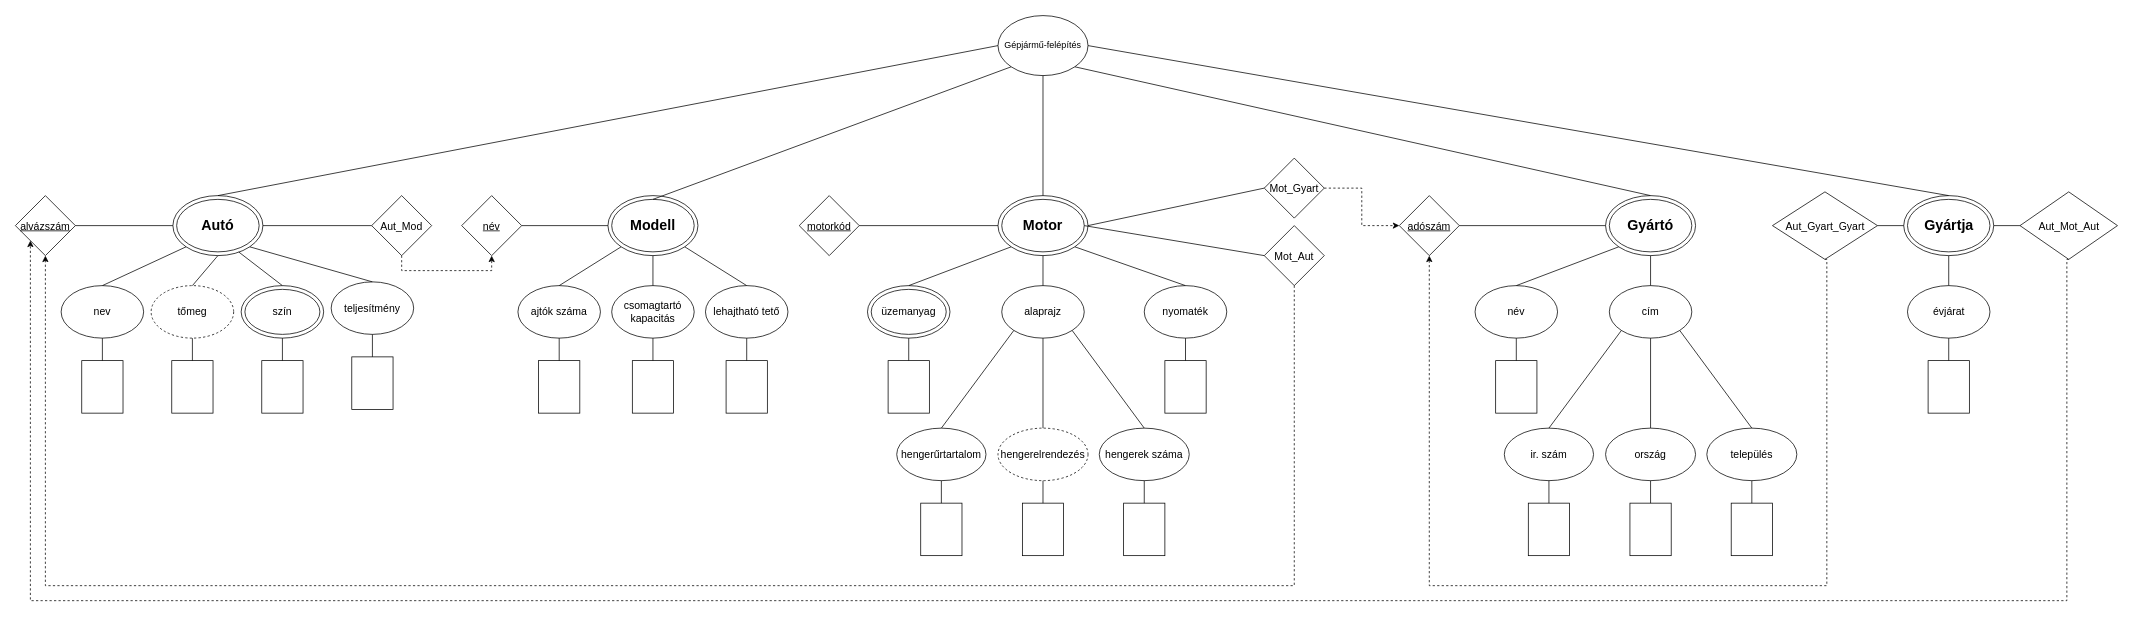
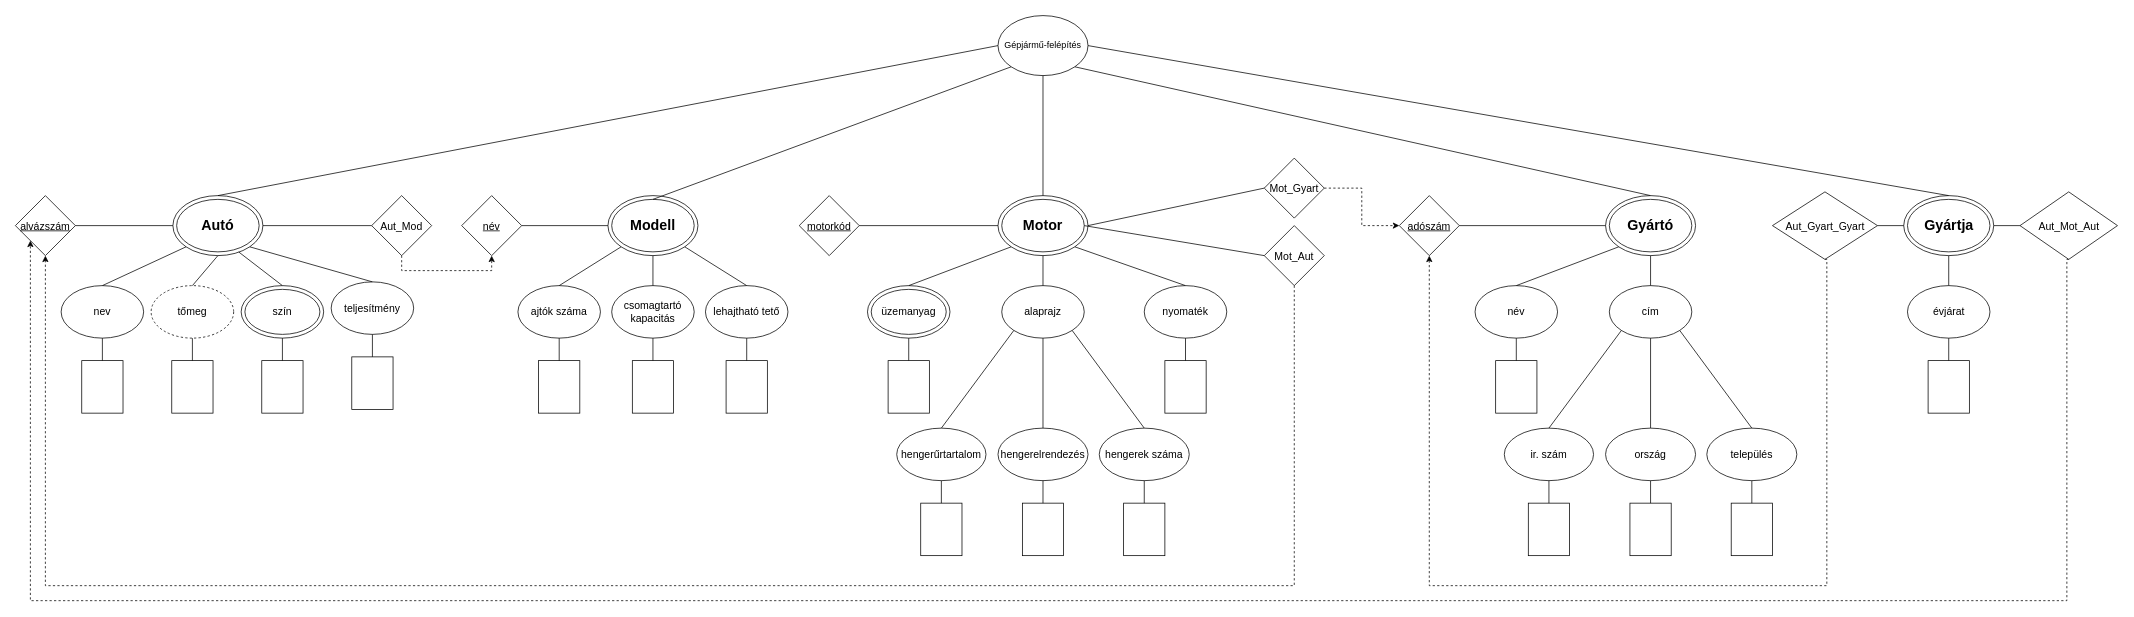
(1043, 454) -> (1043, 454)
